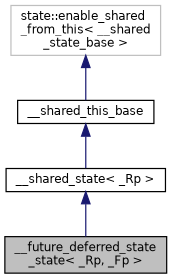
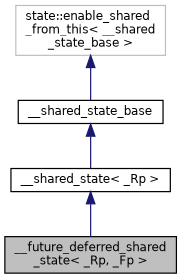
(86, 112) -> (91, 112)
(86, 255) -> (91, 255)
